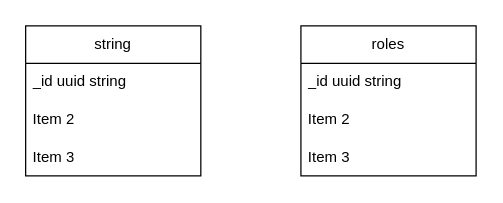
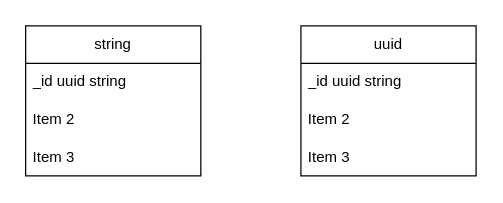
(388, 44) -> (388, 44)
